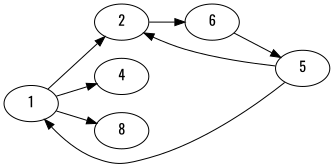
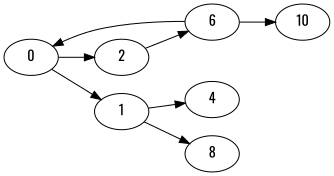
none -> (303, 22)
(73, 66) -> none
(303, 68) -> (31, 57)
